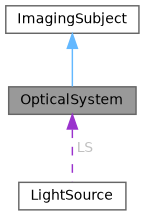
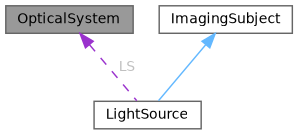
(72, 68) -> (182, 73)
